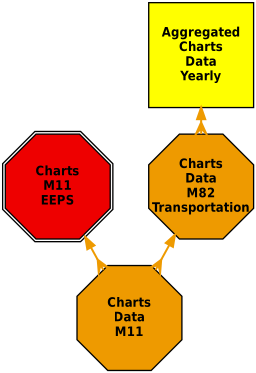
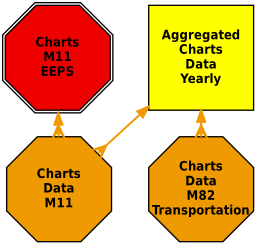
(165, 252) -> (123, 130)
